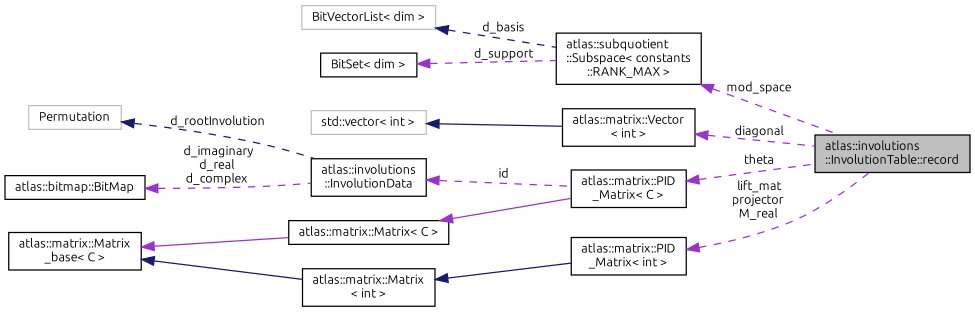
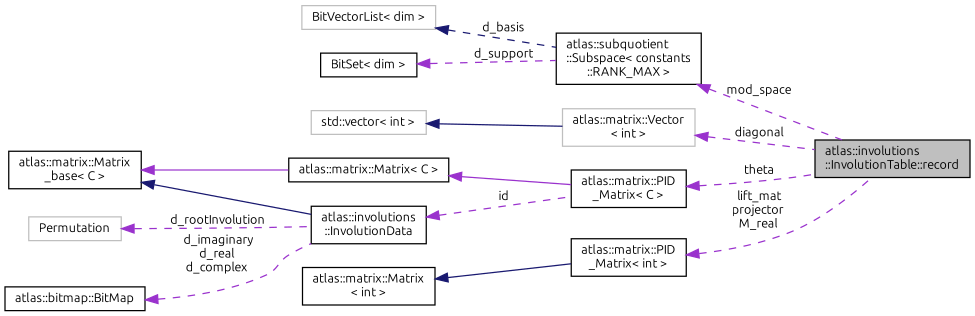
(629, 128) -> (629, 128)
(225, 137) -> (223, 228)
(228, 270) -> (233, 200)
